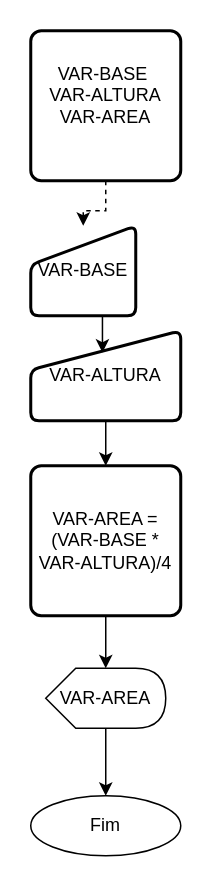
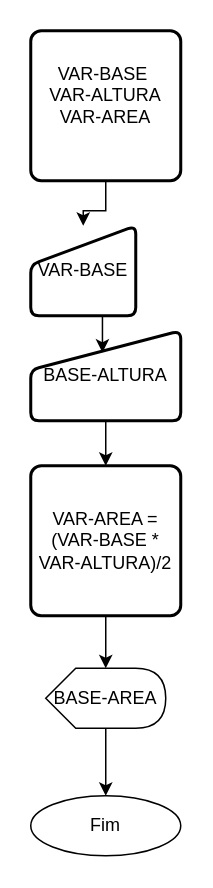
(106, 209) -> (106, 209)
(106, 376) -> (106, 376)
(106, 541) -> (106, 541)
(106, 698) -> (106, 698)
